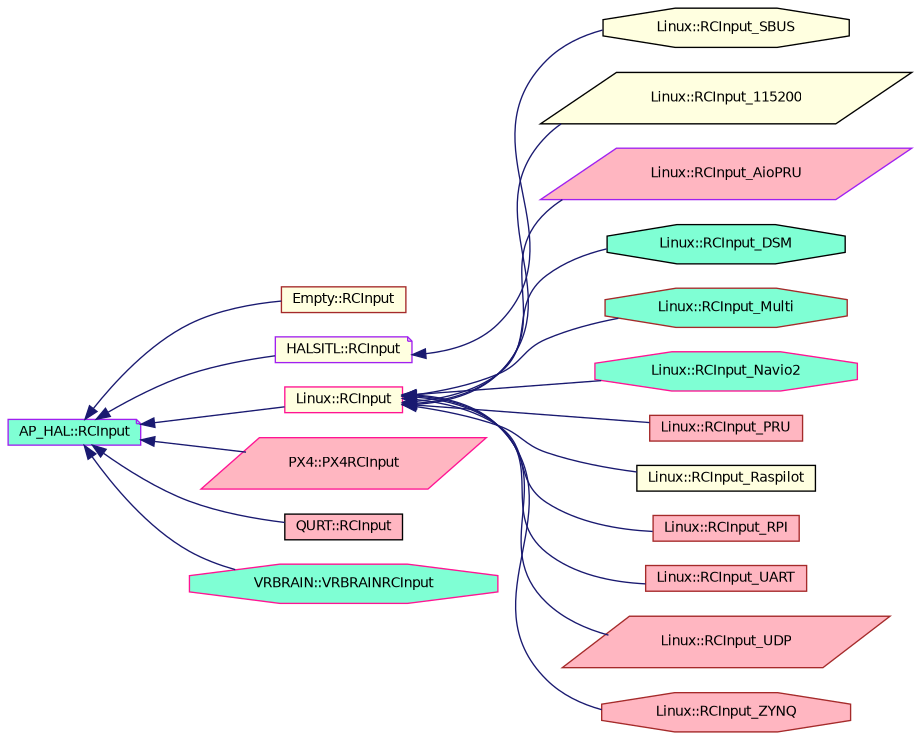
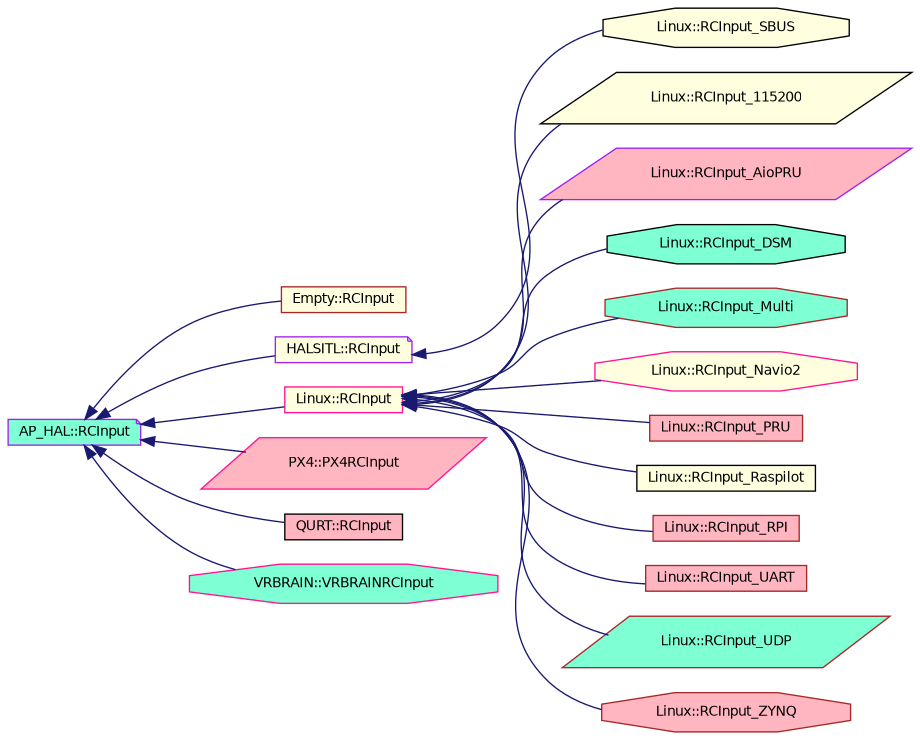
(726, 371) -> (726, 371)
(726, 642) -> (726, 642)
